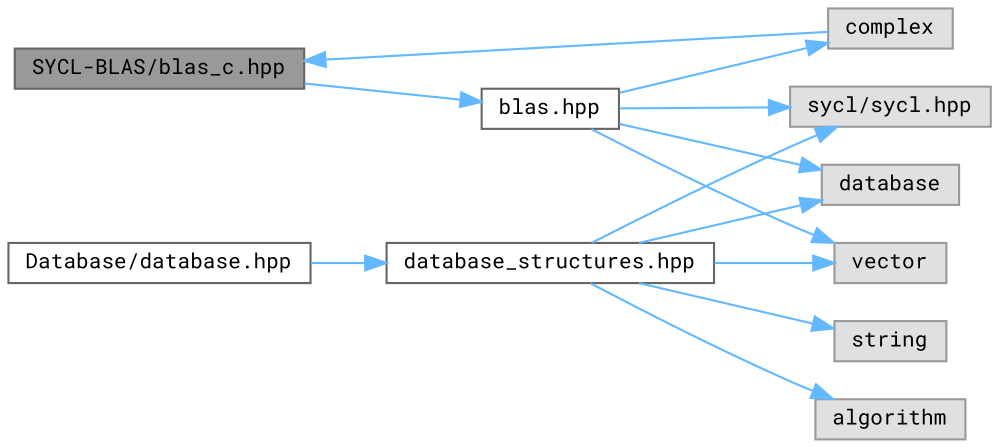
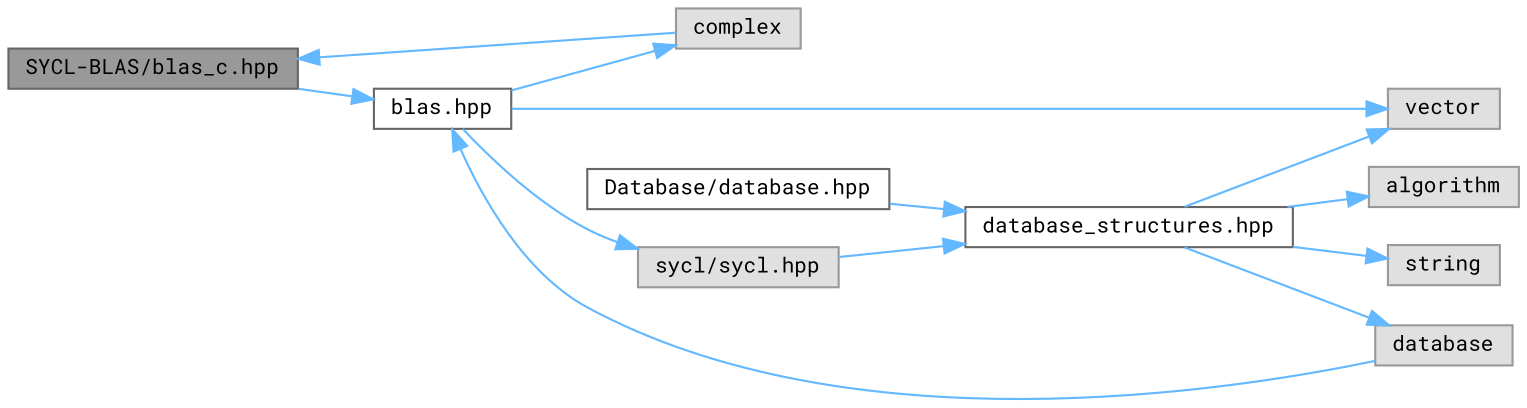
(710, 144) -> (873, 390)
(687, 195) -> (891, 252)
